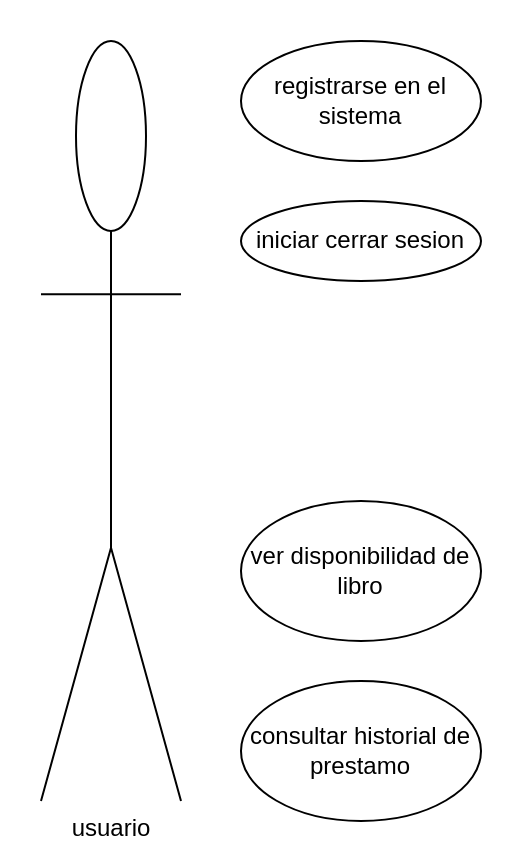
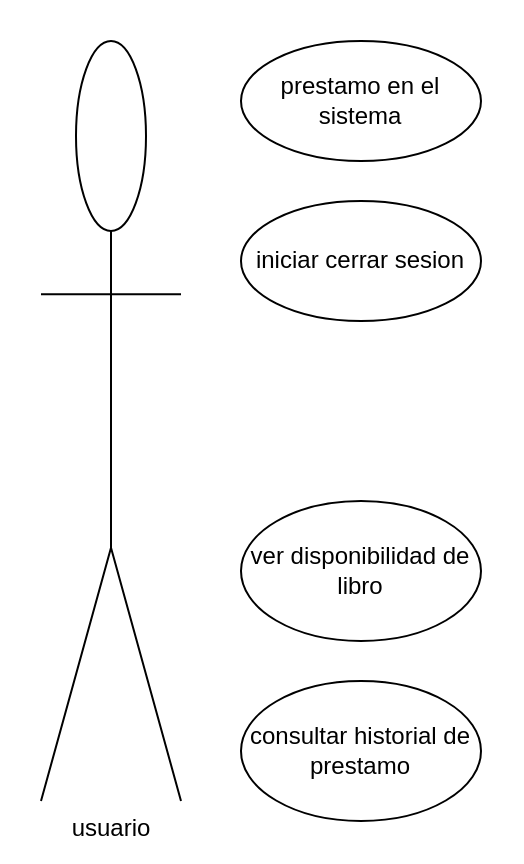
(361, 101) -> (361, 101)
(361, 241) -> (361, 261)
